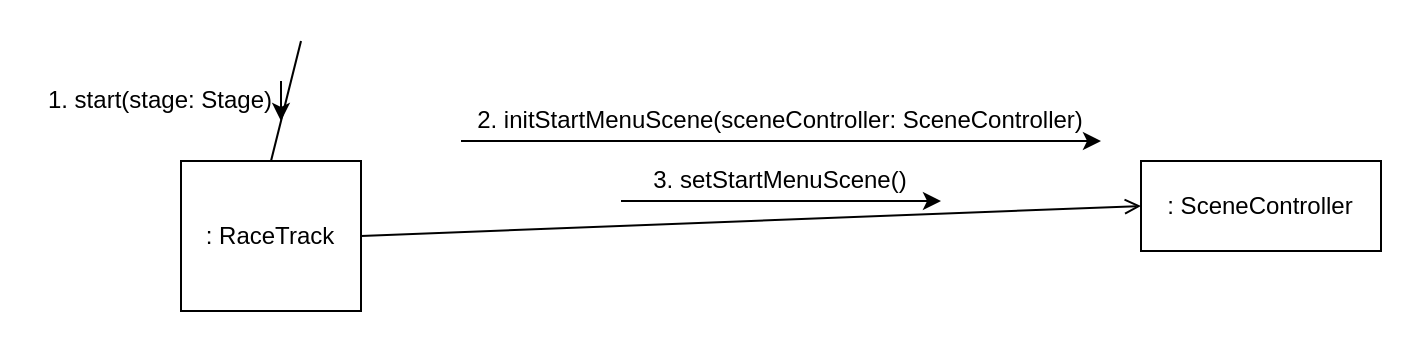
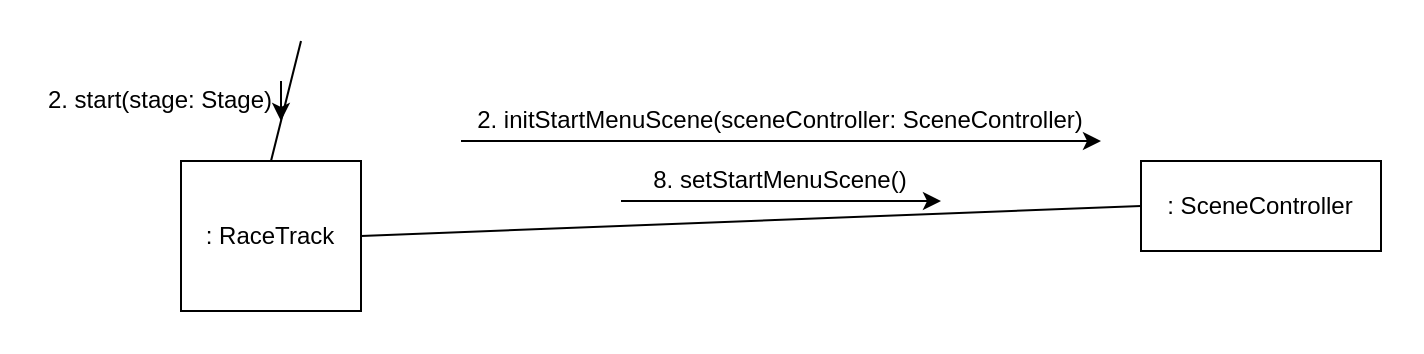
(161, 101) -> (161, 101)
(781, 181) -> (781, 181)
(1132, 206) -> (1134, 206)
